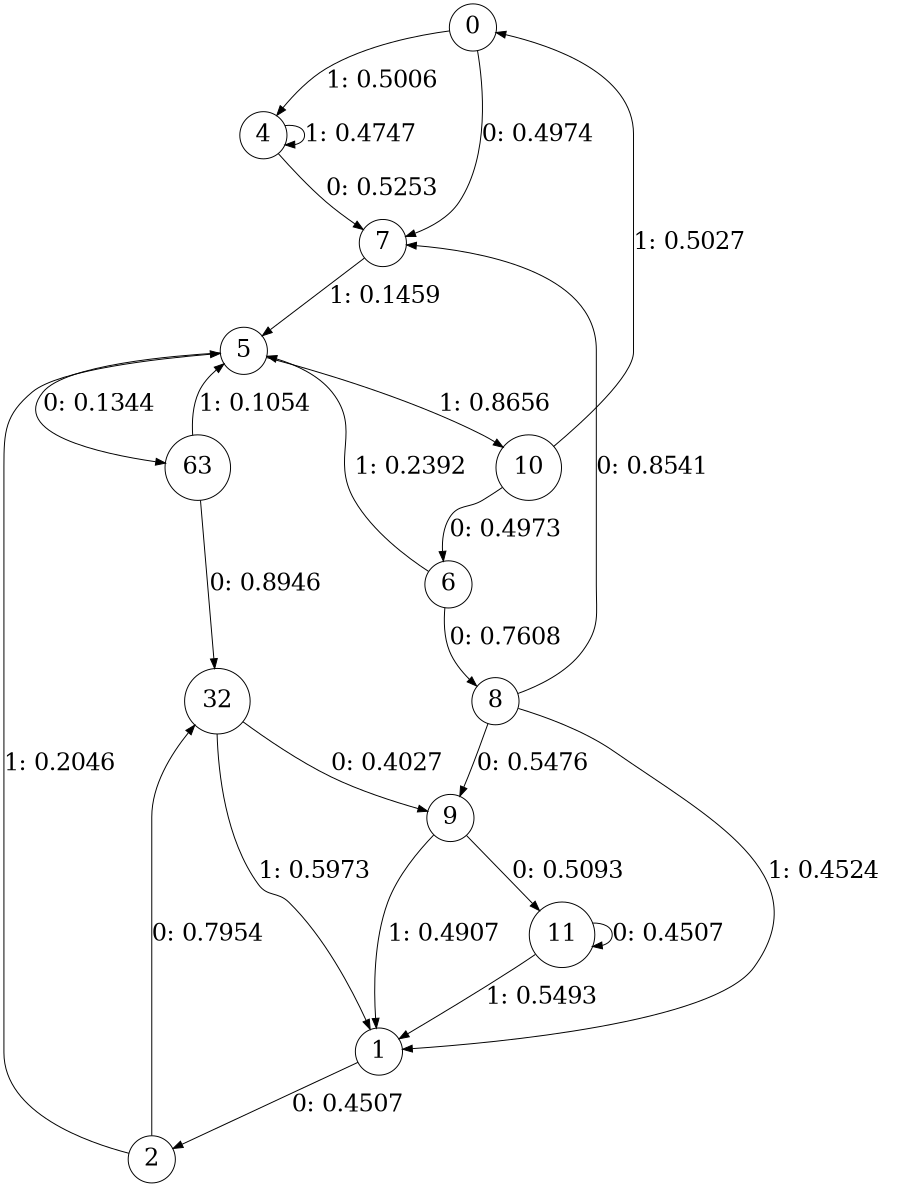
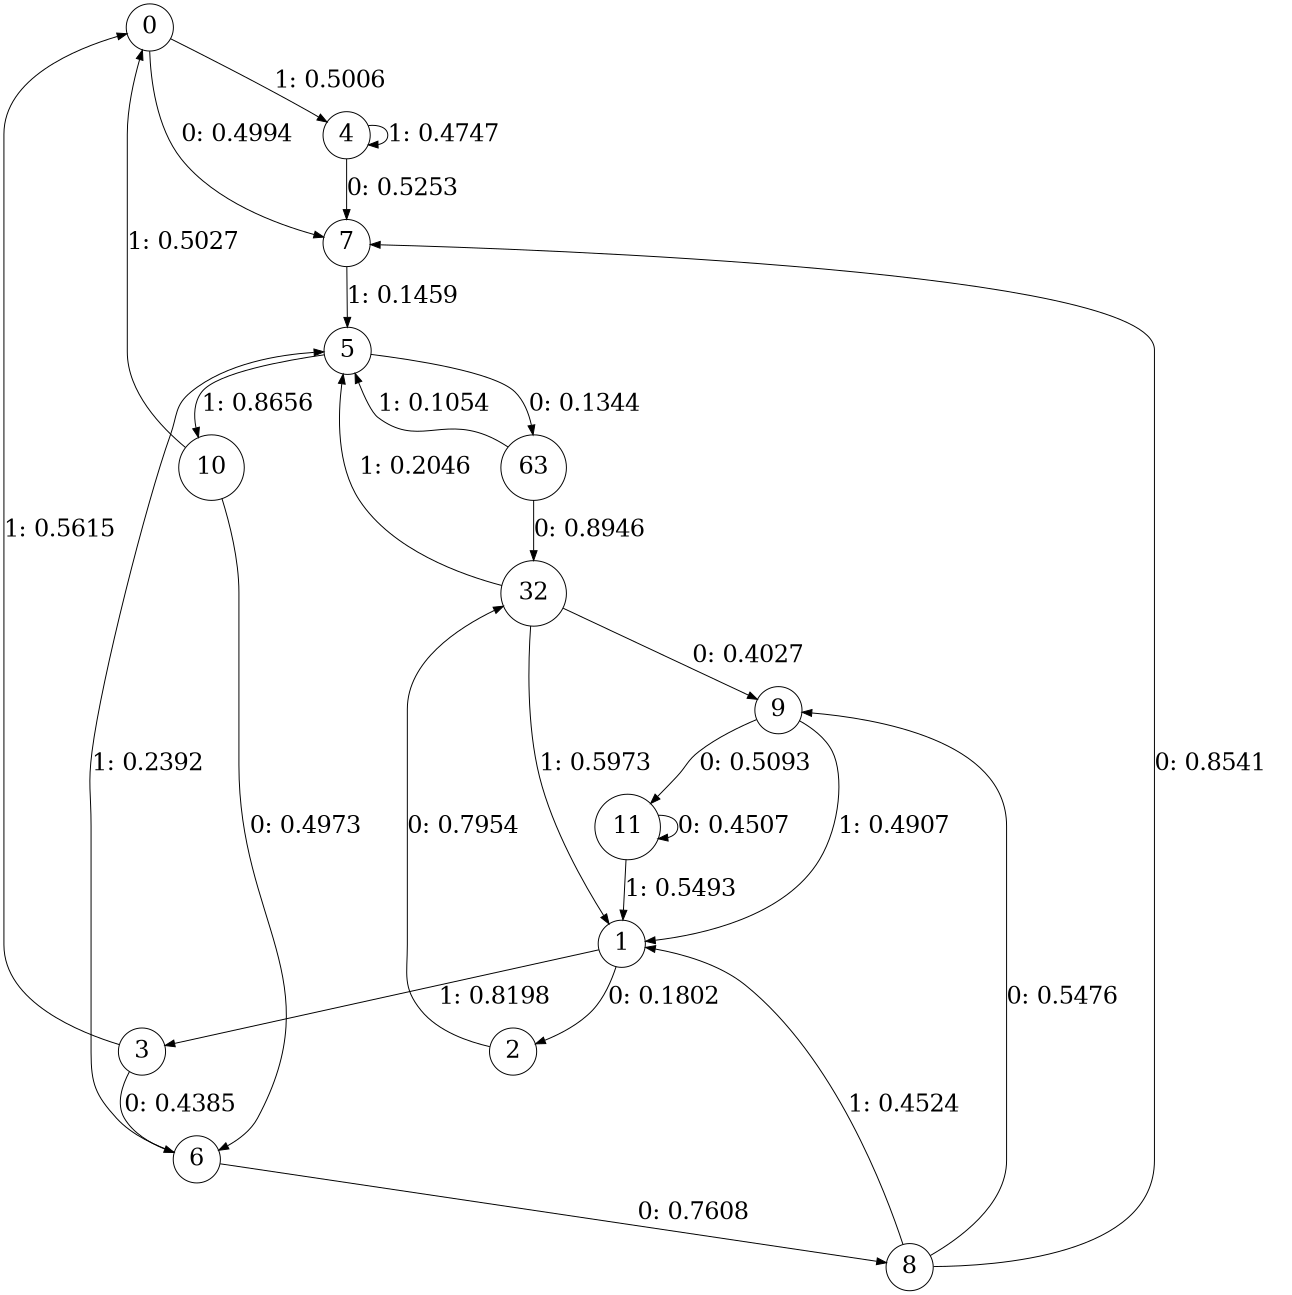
(548, 135) -> (248, 135)
(4, 712) -> (375, 519)
none -> (142, 1052)
(358, 1105) -> (675, 998)
